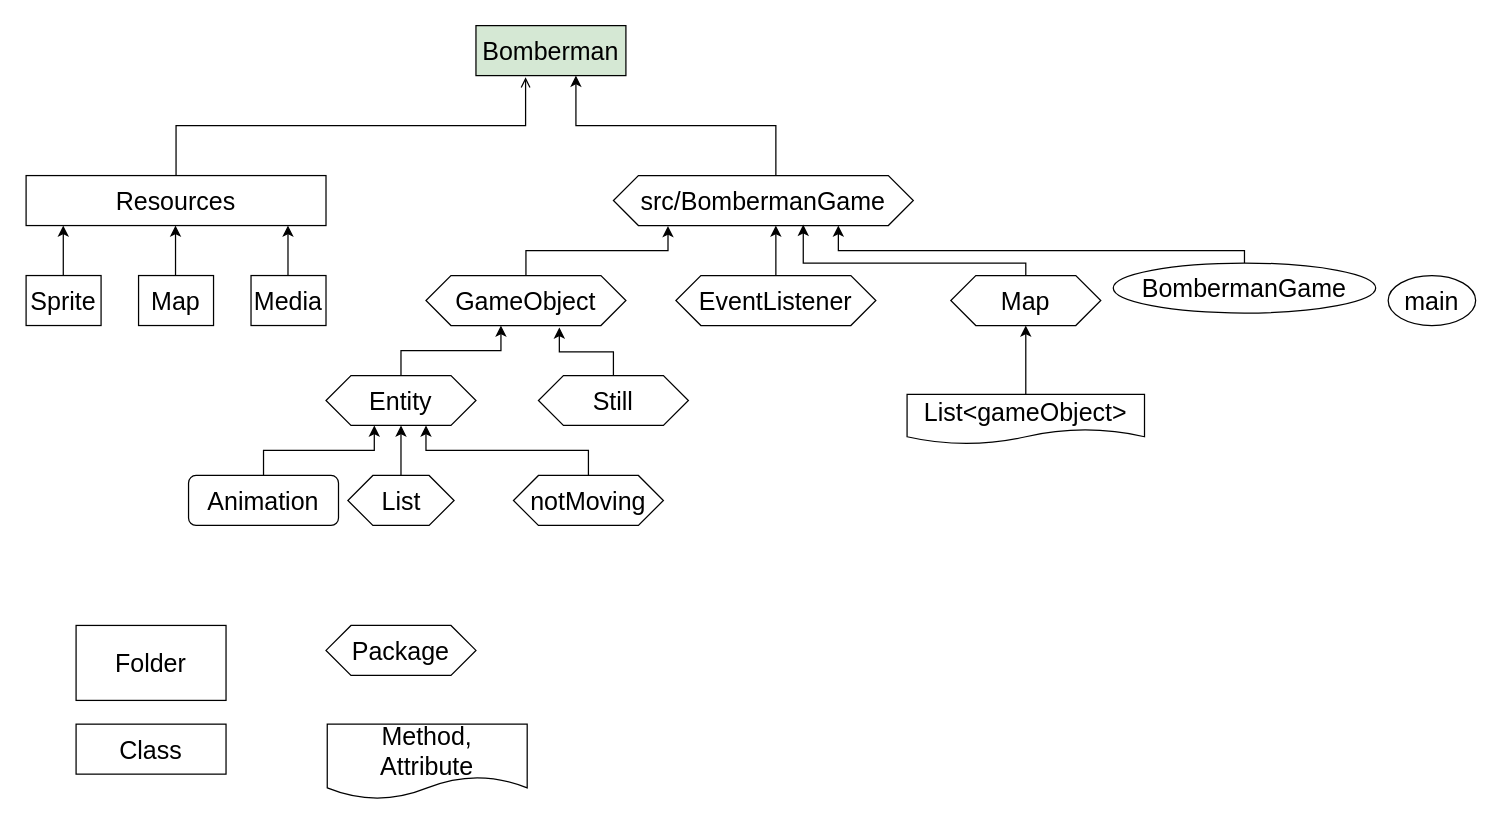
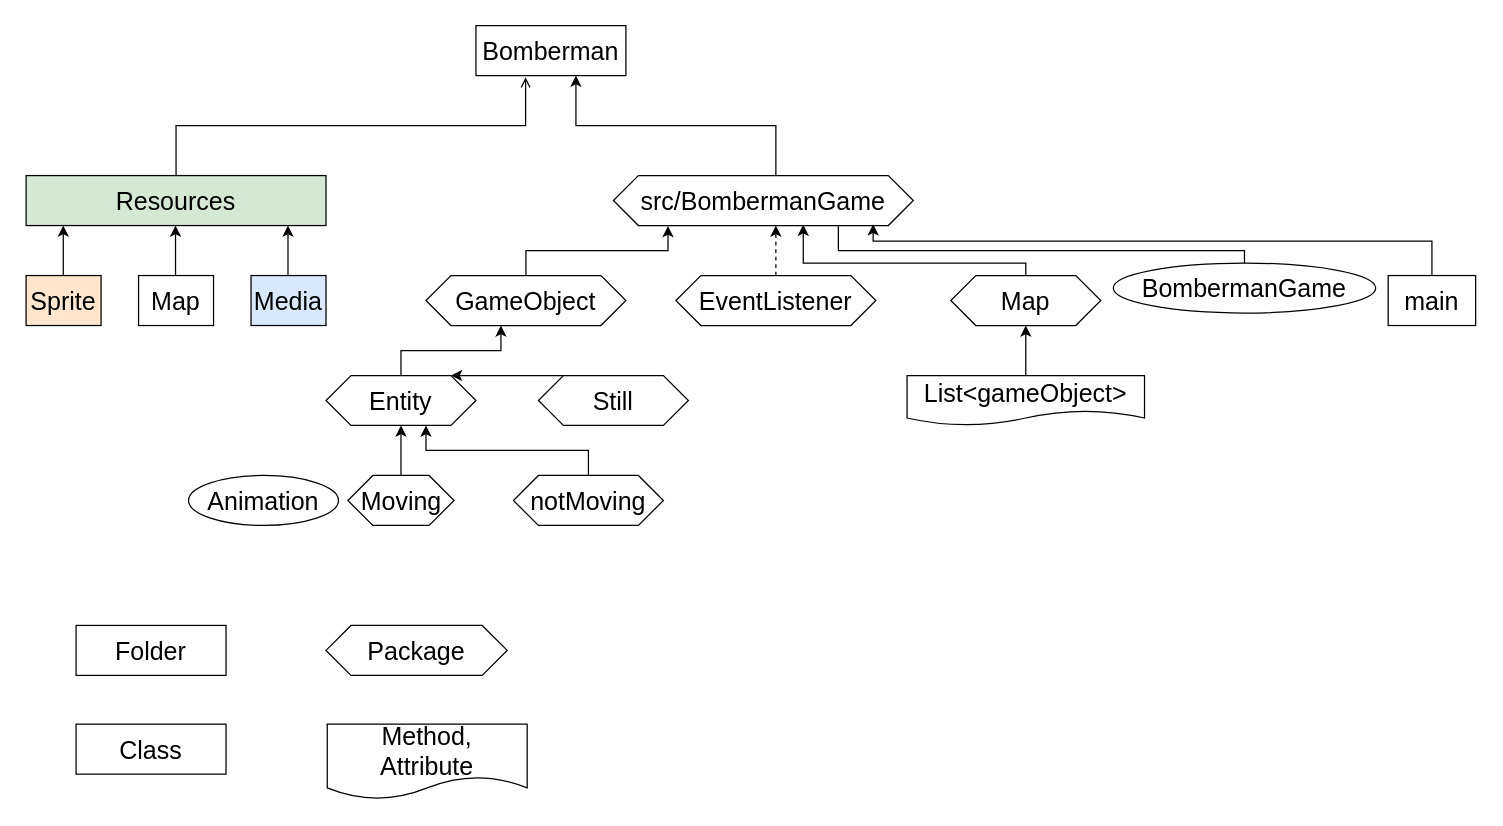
(551, 51) -> (551, 51)
(176, 201) -> (176, 201)
(838, 235) -> (838, 231)
none -> (1165, 241)
(776, 254) -> (776, 254)
(63, 301) -> (63, 301)
(288, 301) -> (288, 301)
(1432, 301) -> (1432, 301)
(590, 352) -> (511, 376)
(1026, 419) -> (1026, 401)
(314, 451) -> none
(263, 501) -> (263, 501)
(401, 501) -> (401, 501)
(401, 651) -> (416, 651)
(151, 663) -> (151, 651)
